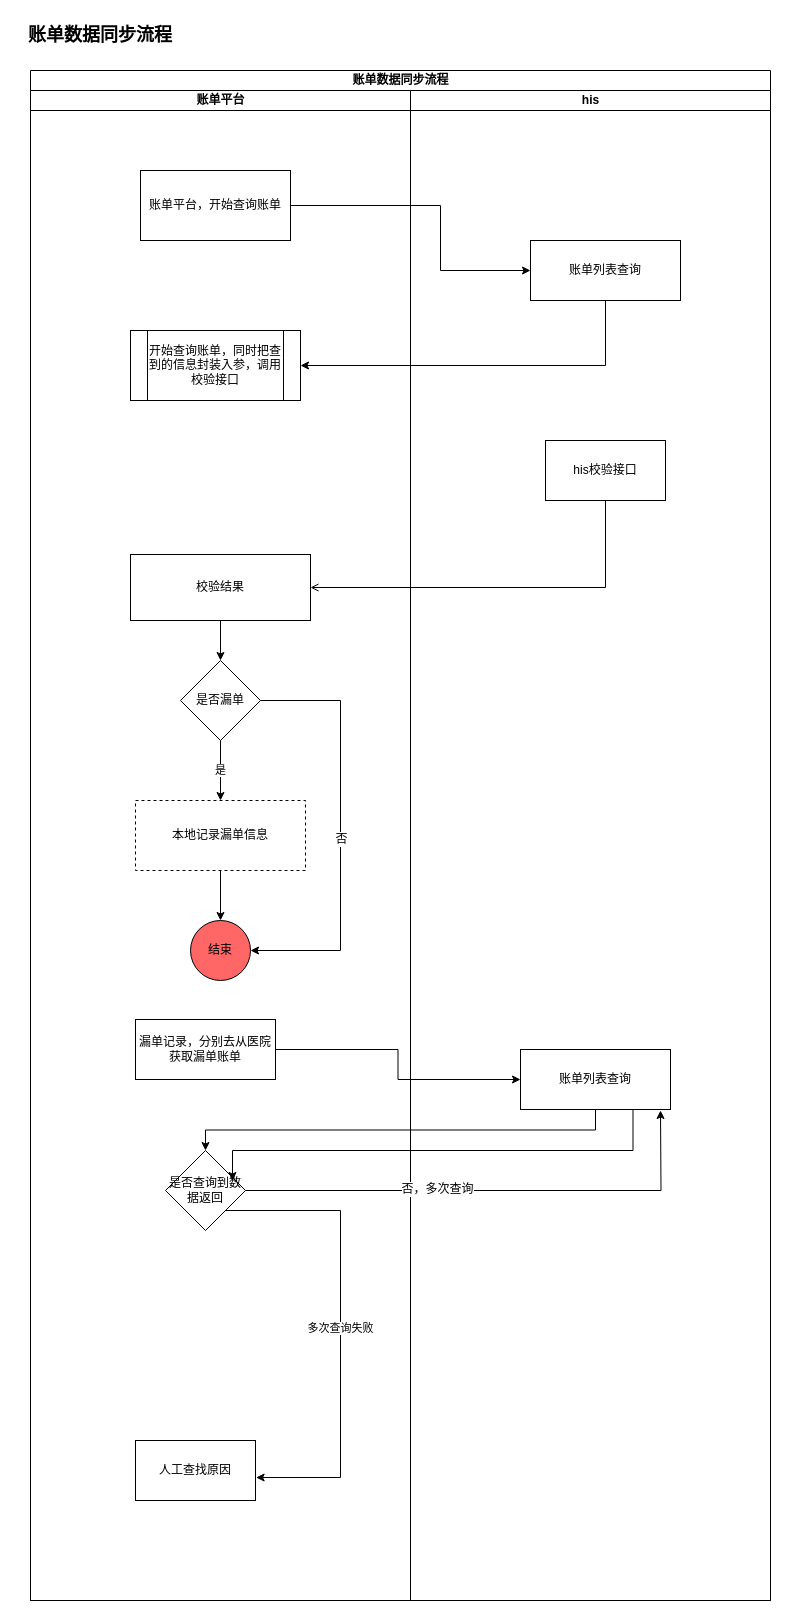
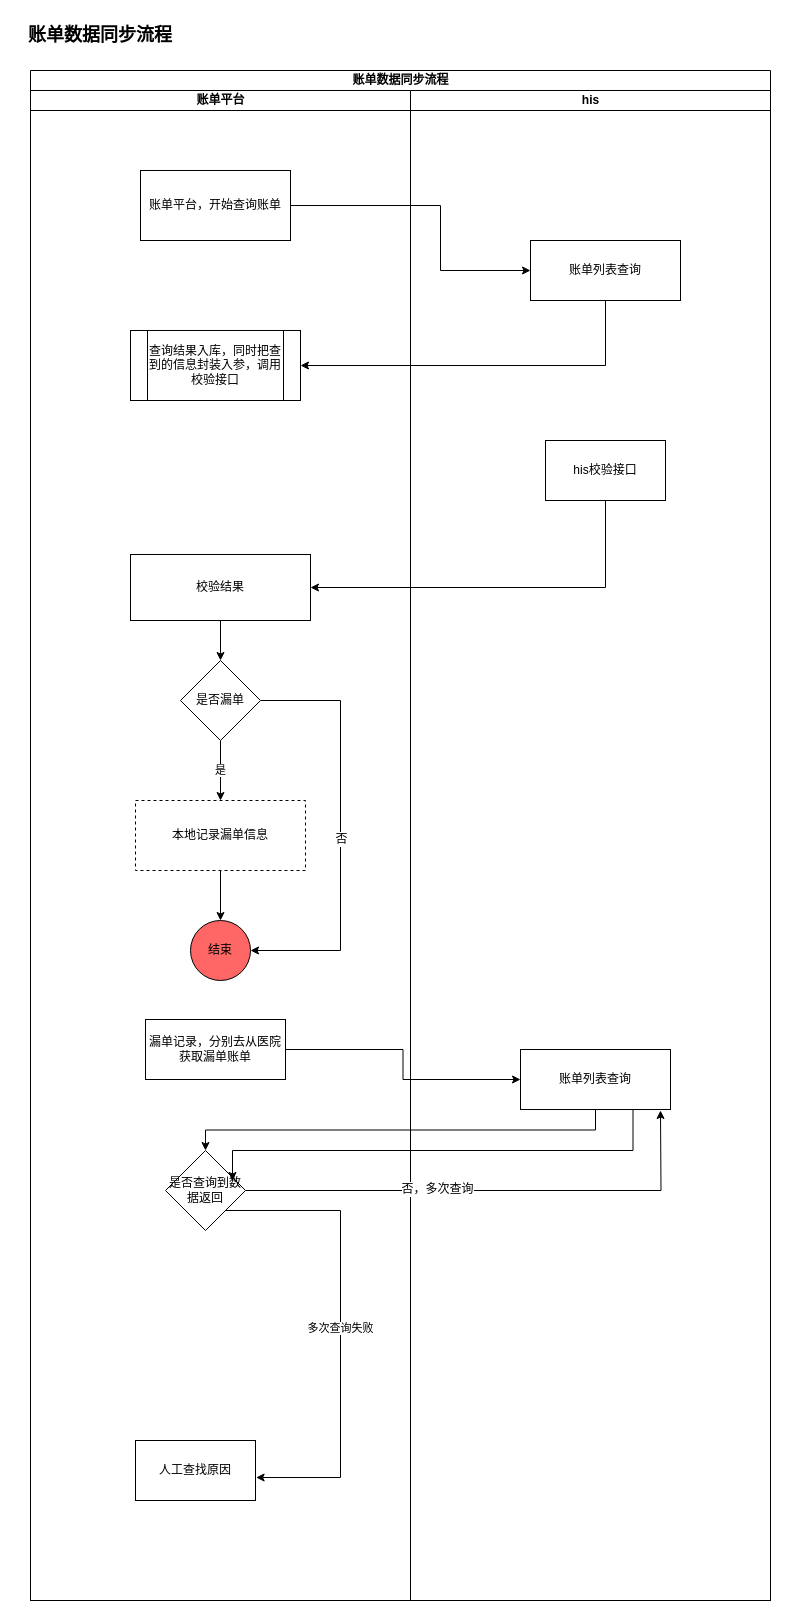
(216, 366) -> (216, 366)
(317, 588) -> (319, 588)
(206, 1050) -> (216, 1050)
